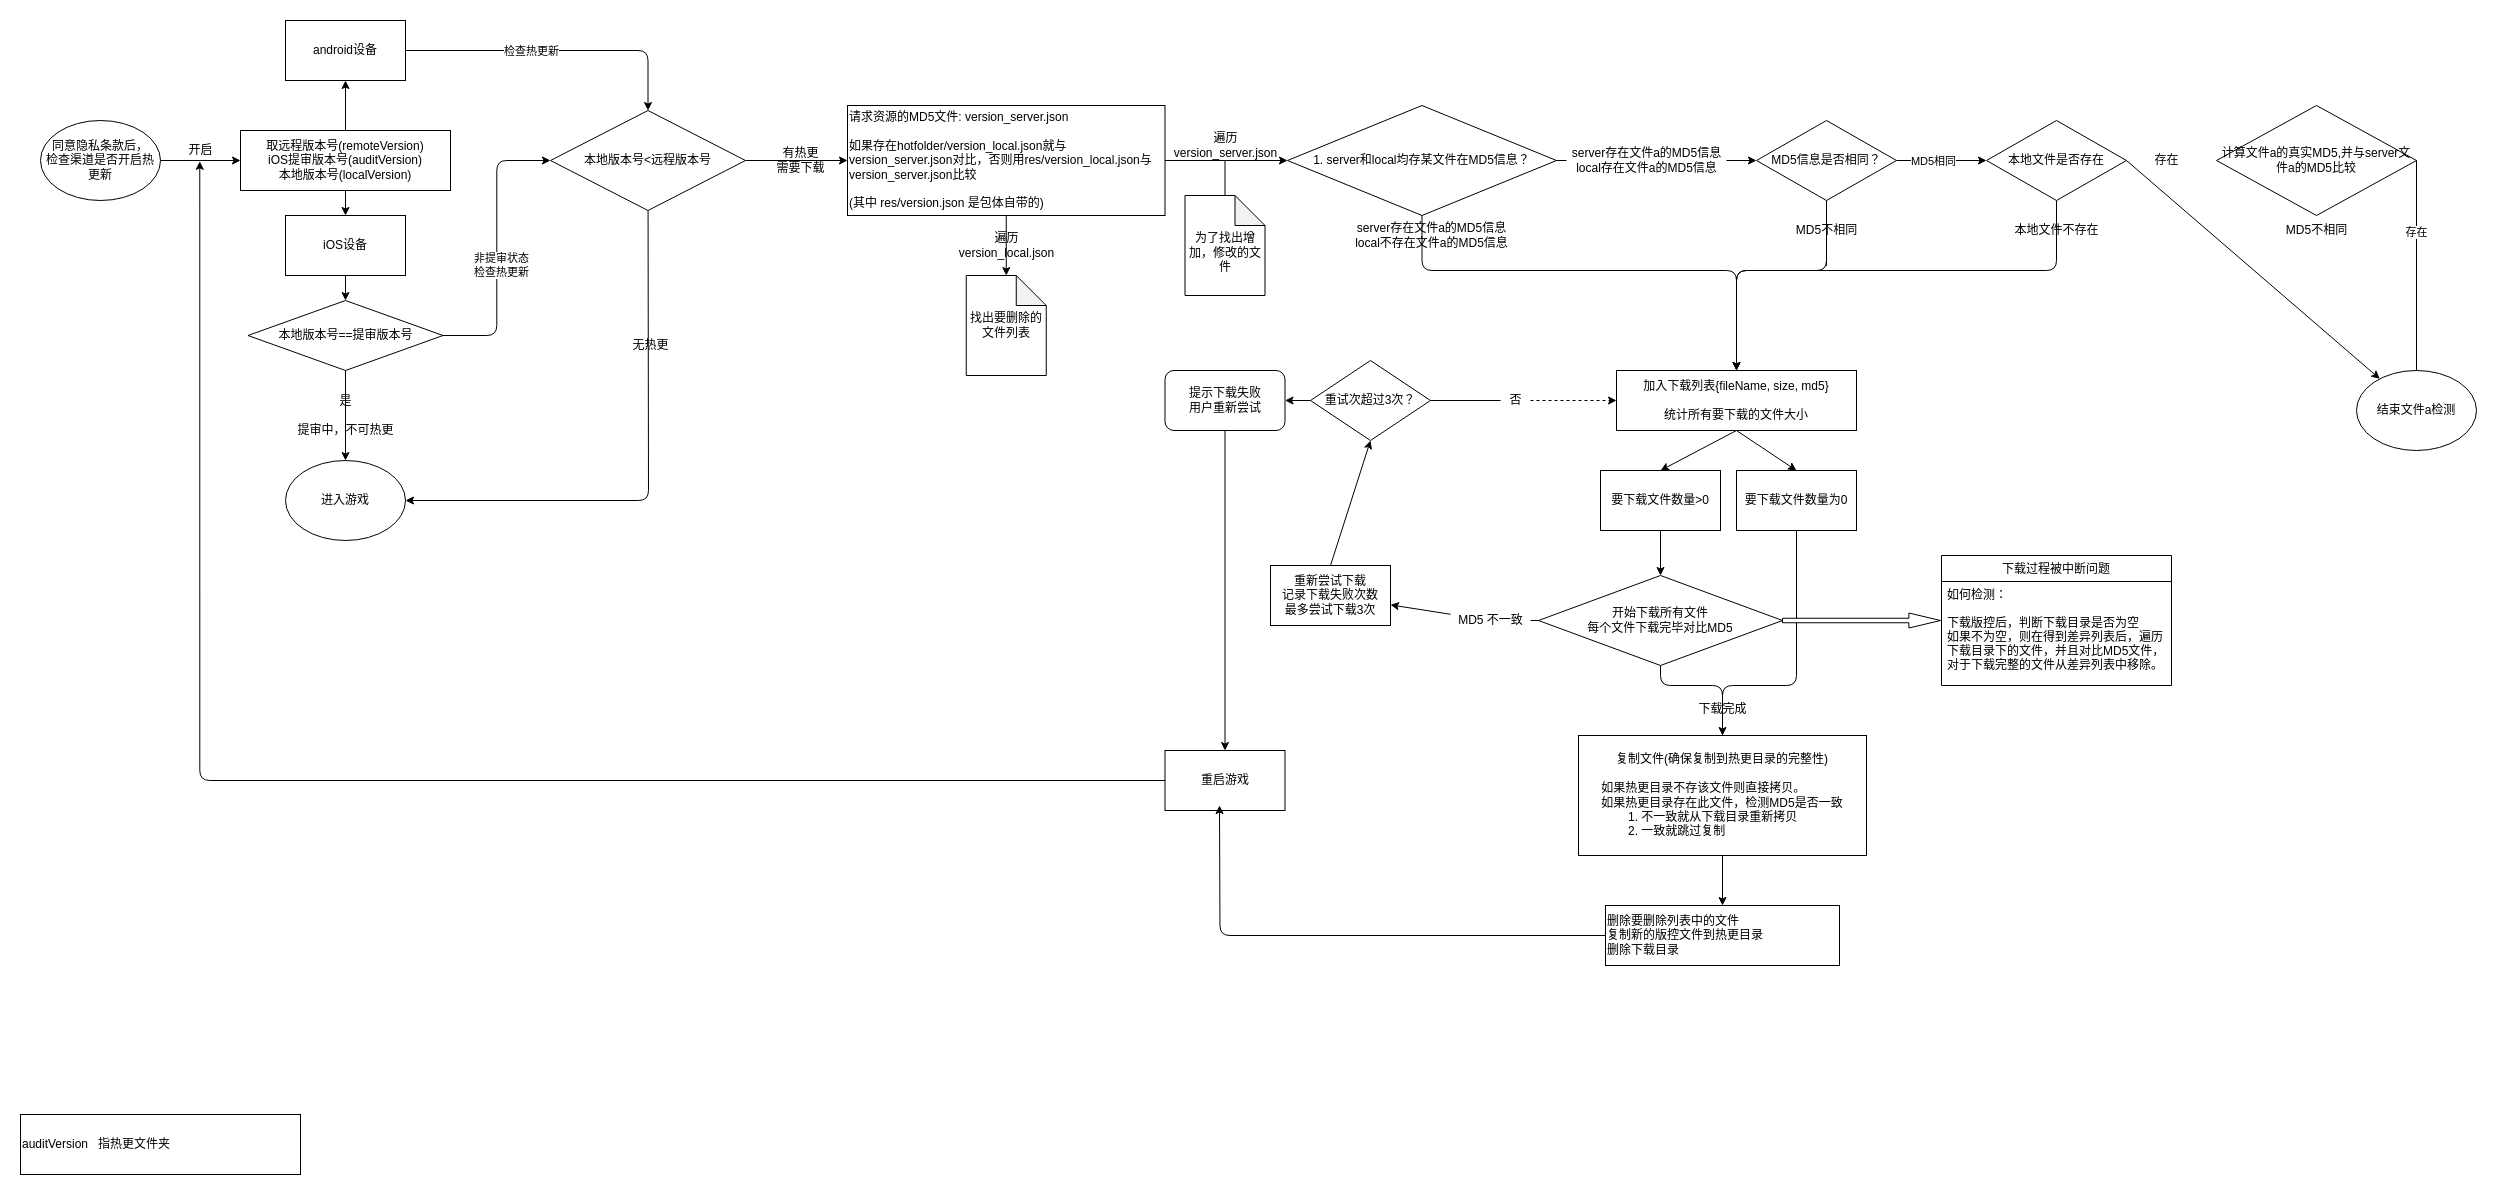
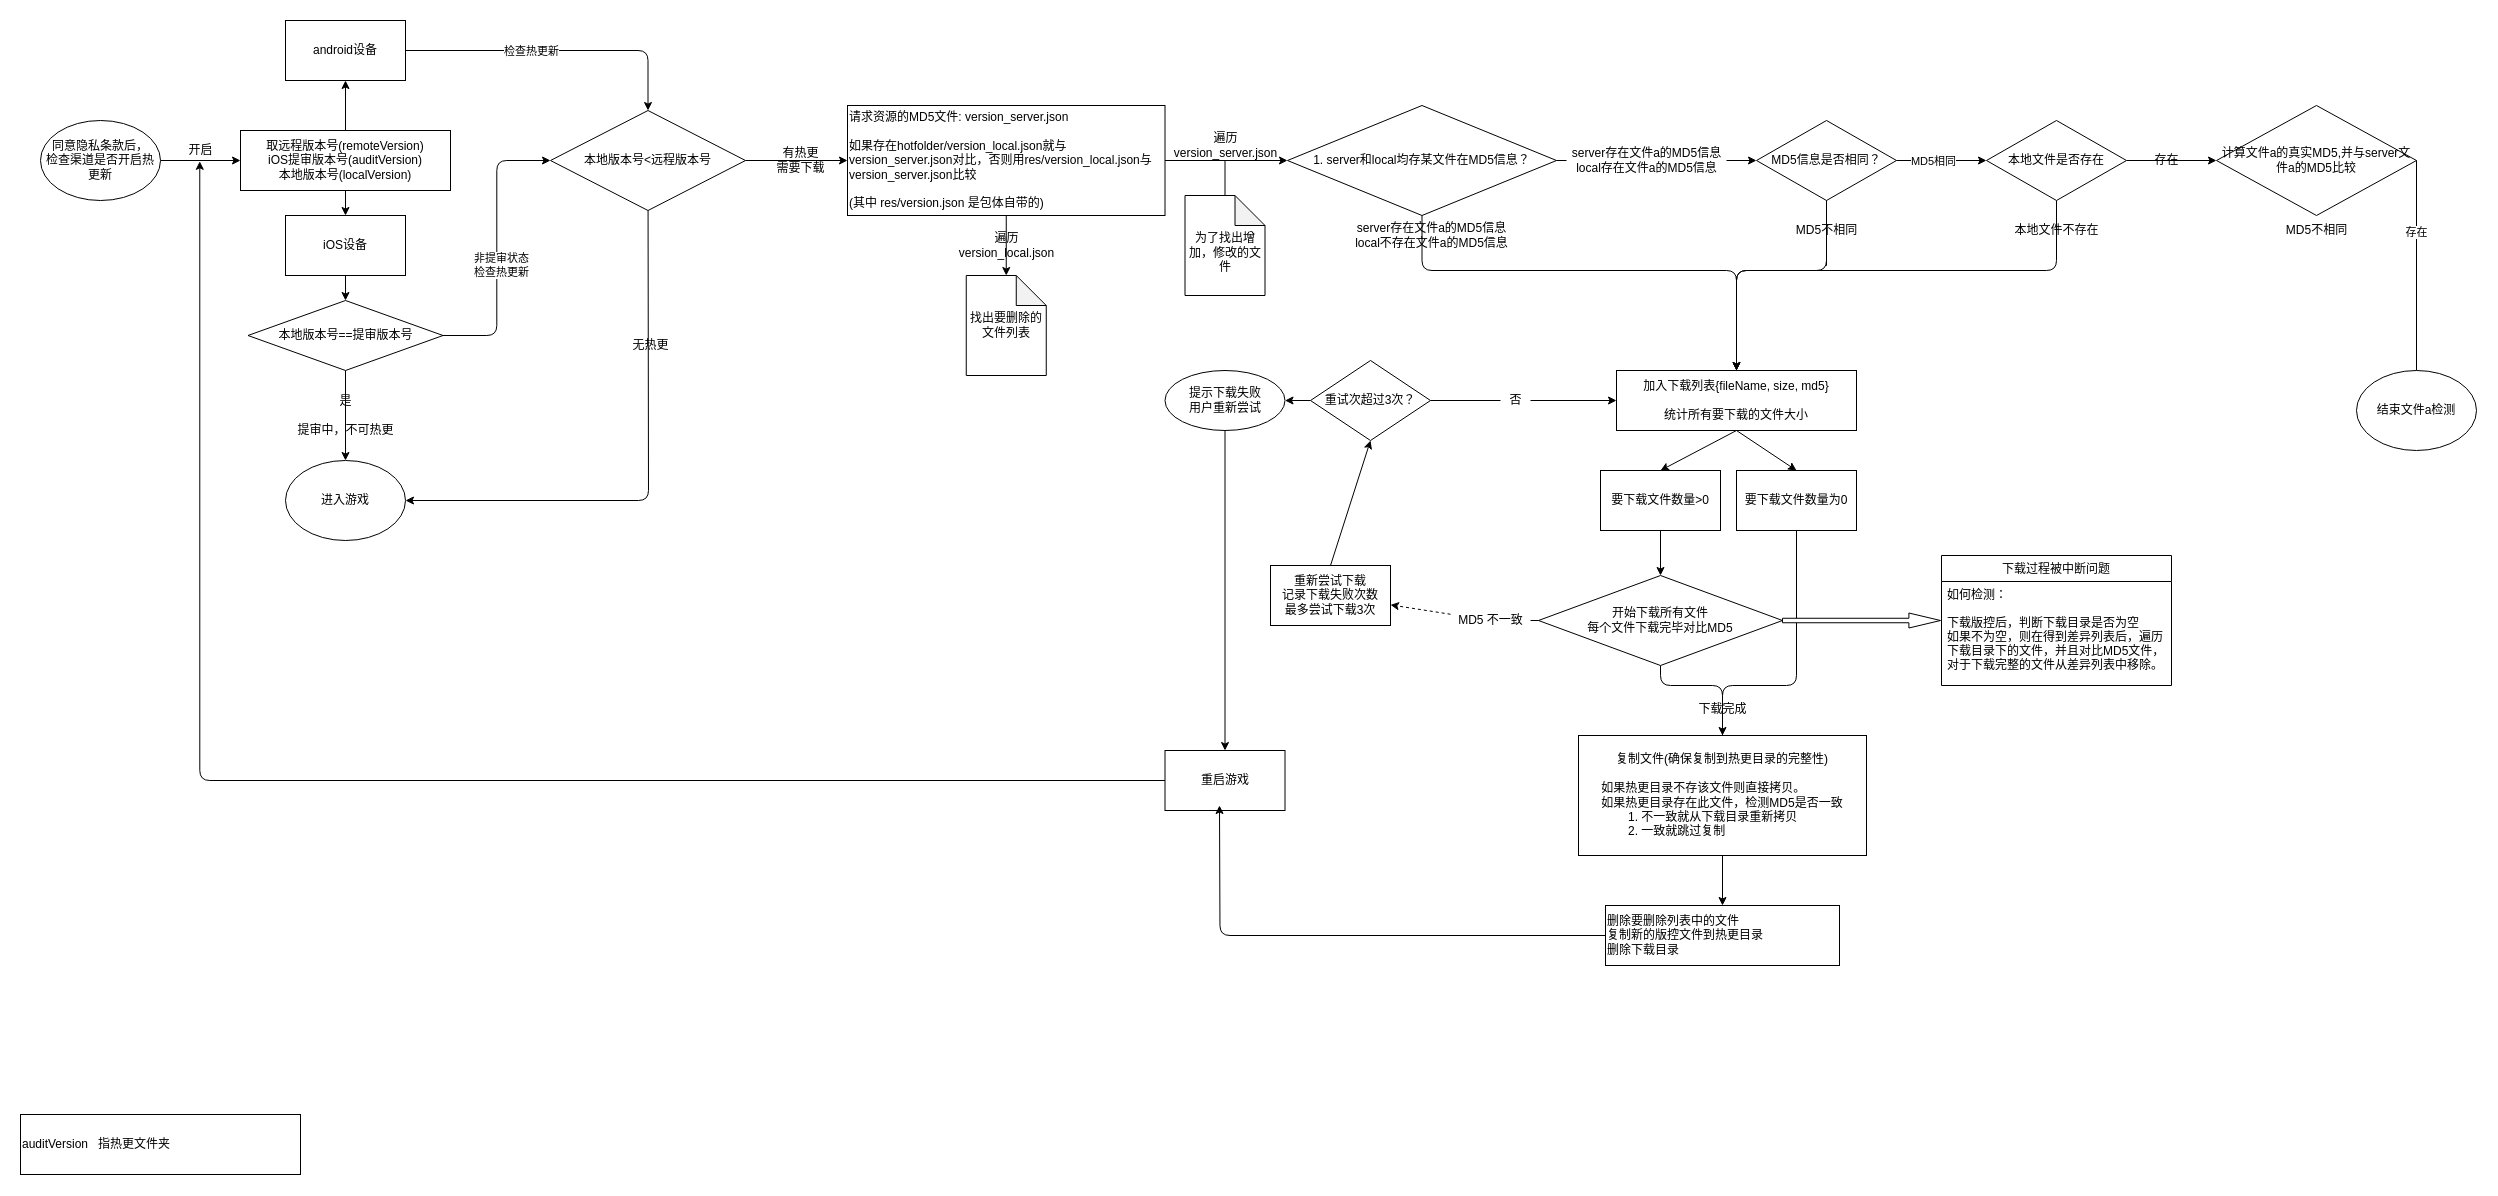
(2251, 268) -> (2168, 161)
(1225, 401) -> (1225, 401)
(1571, 401) -> (1571, 401)
(1423, 610) -> (1423, 610)
